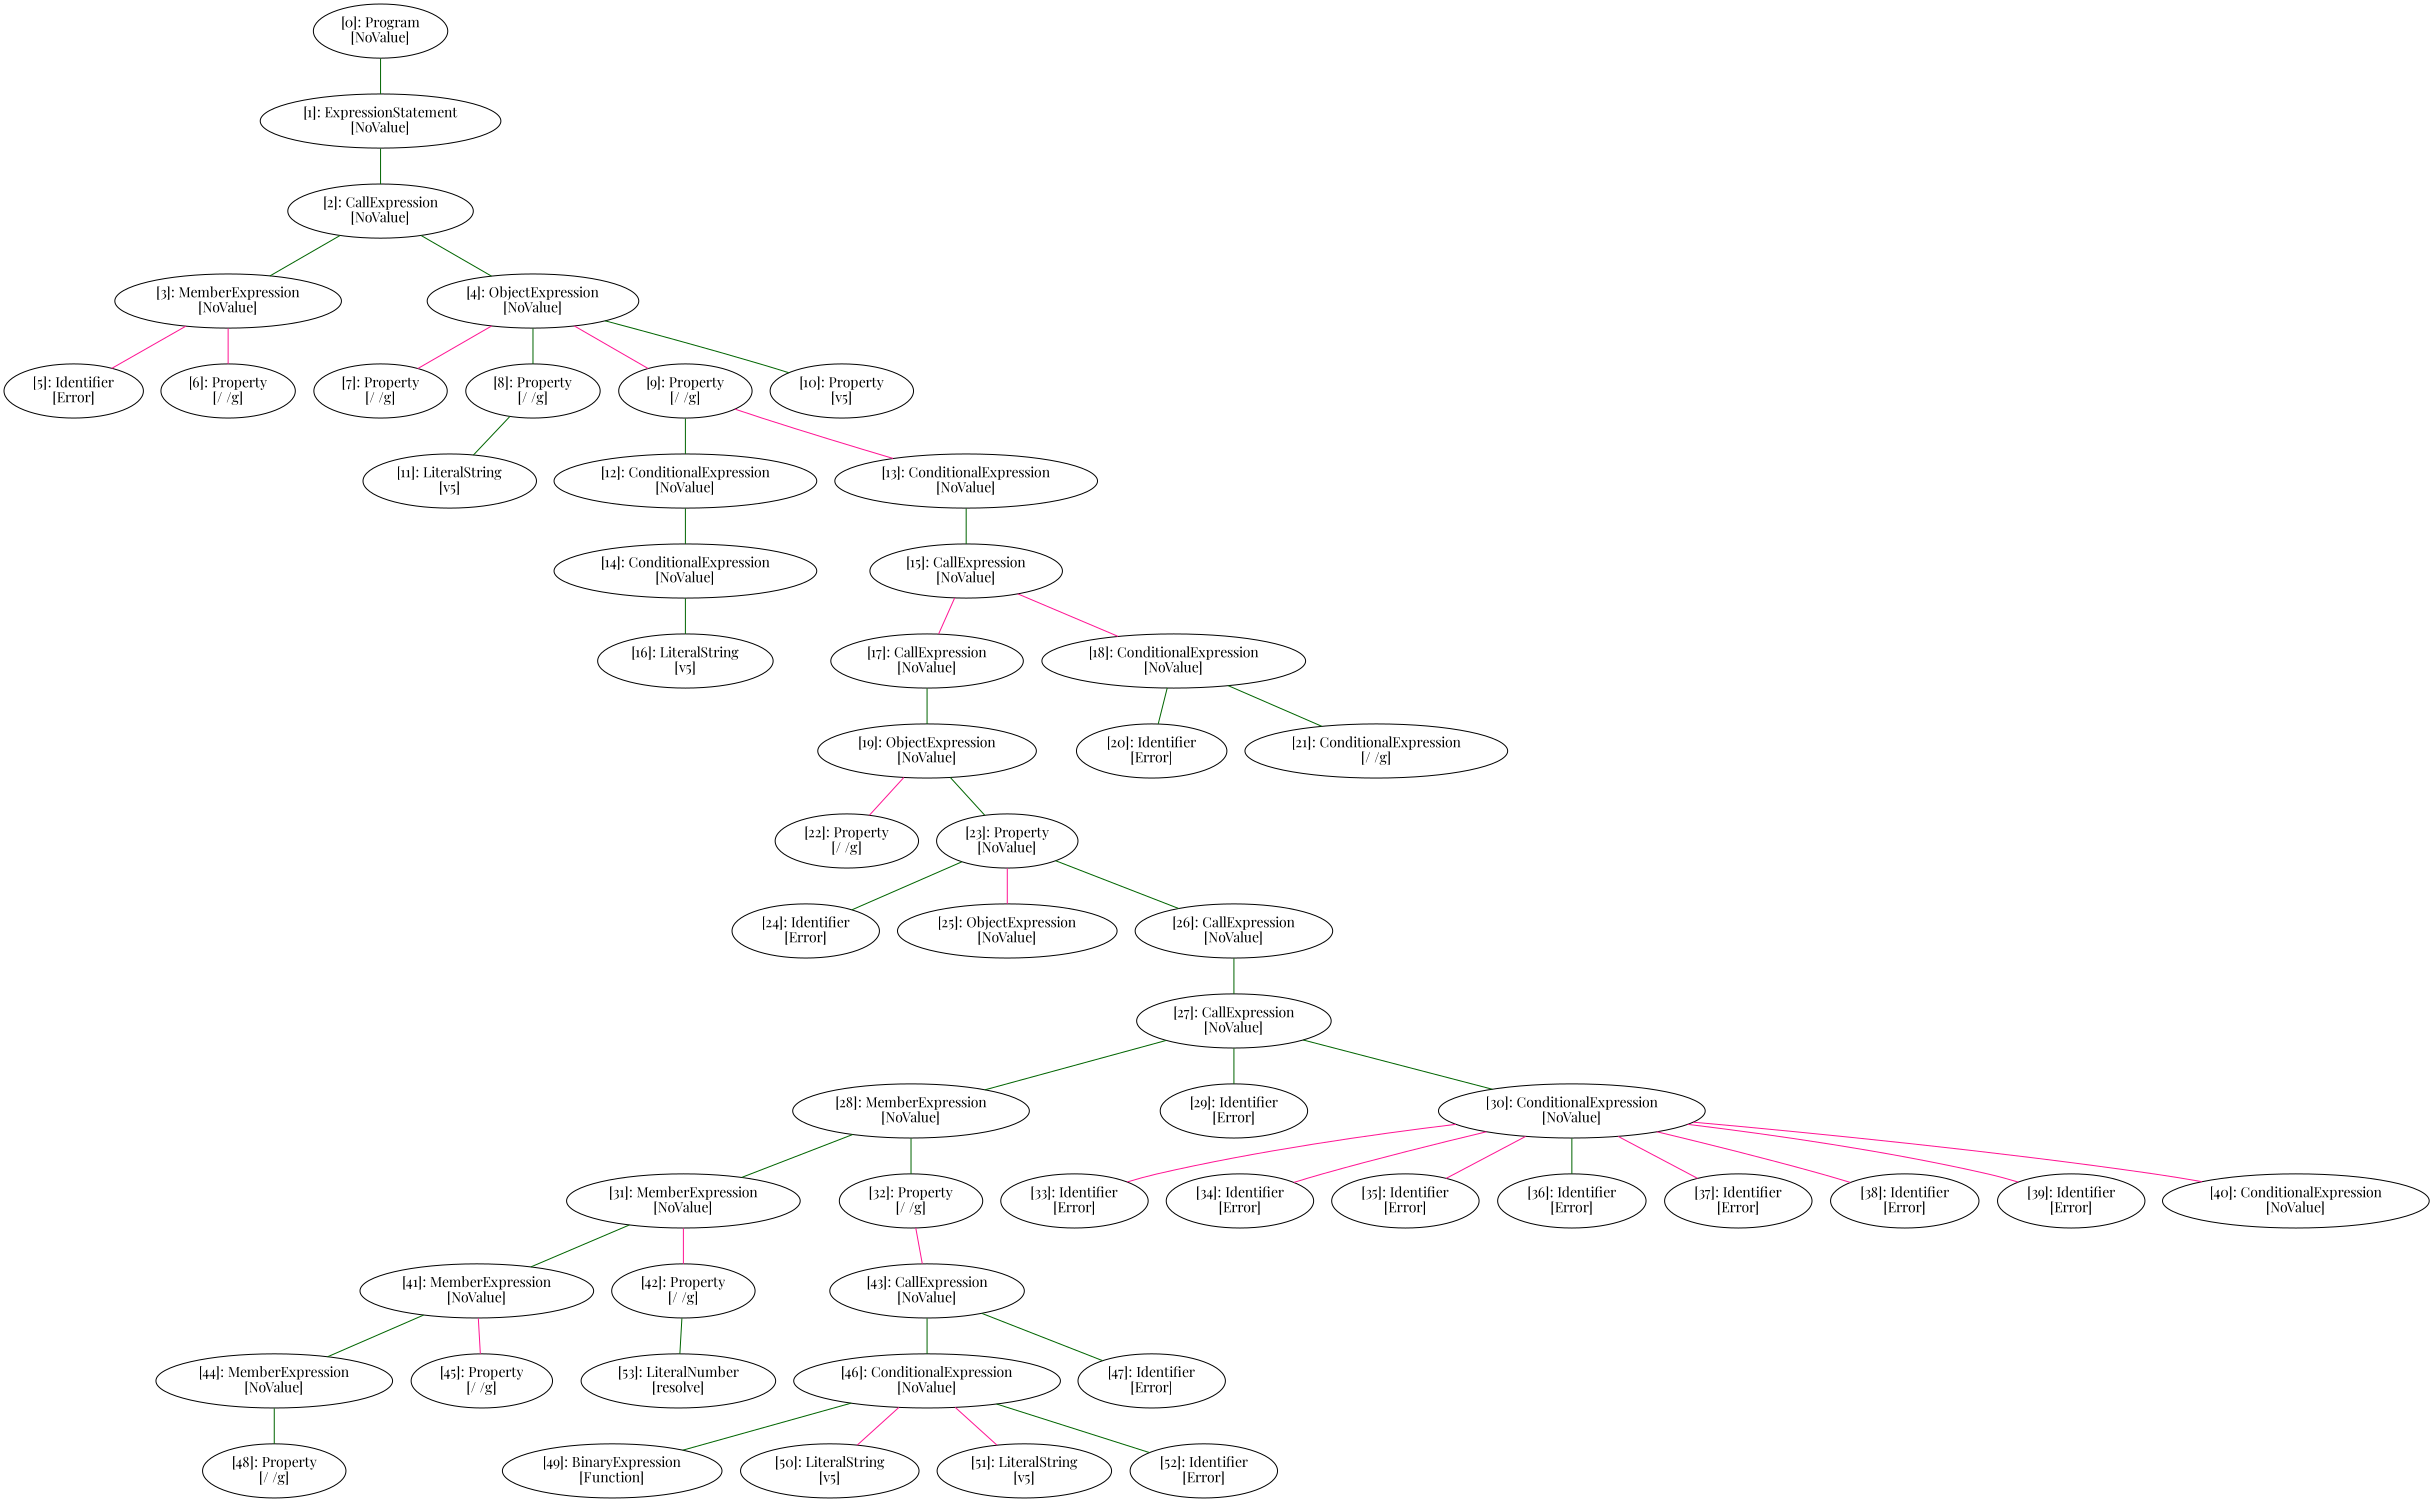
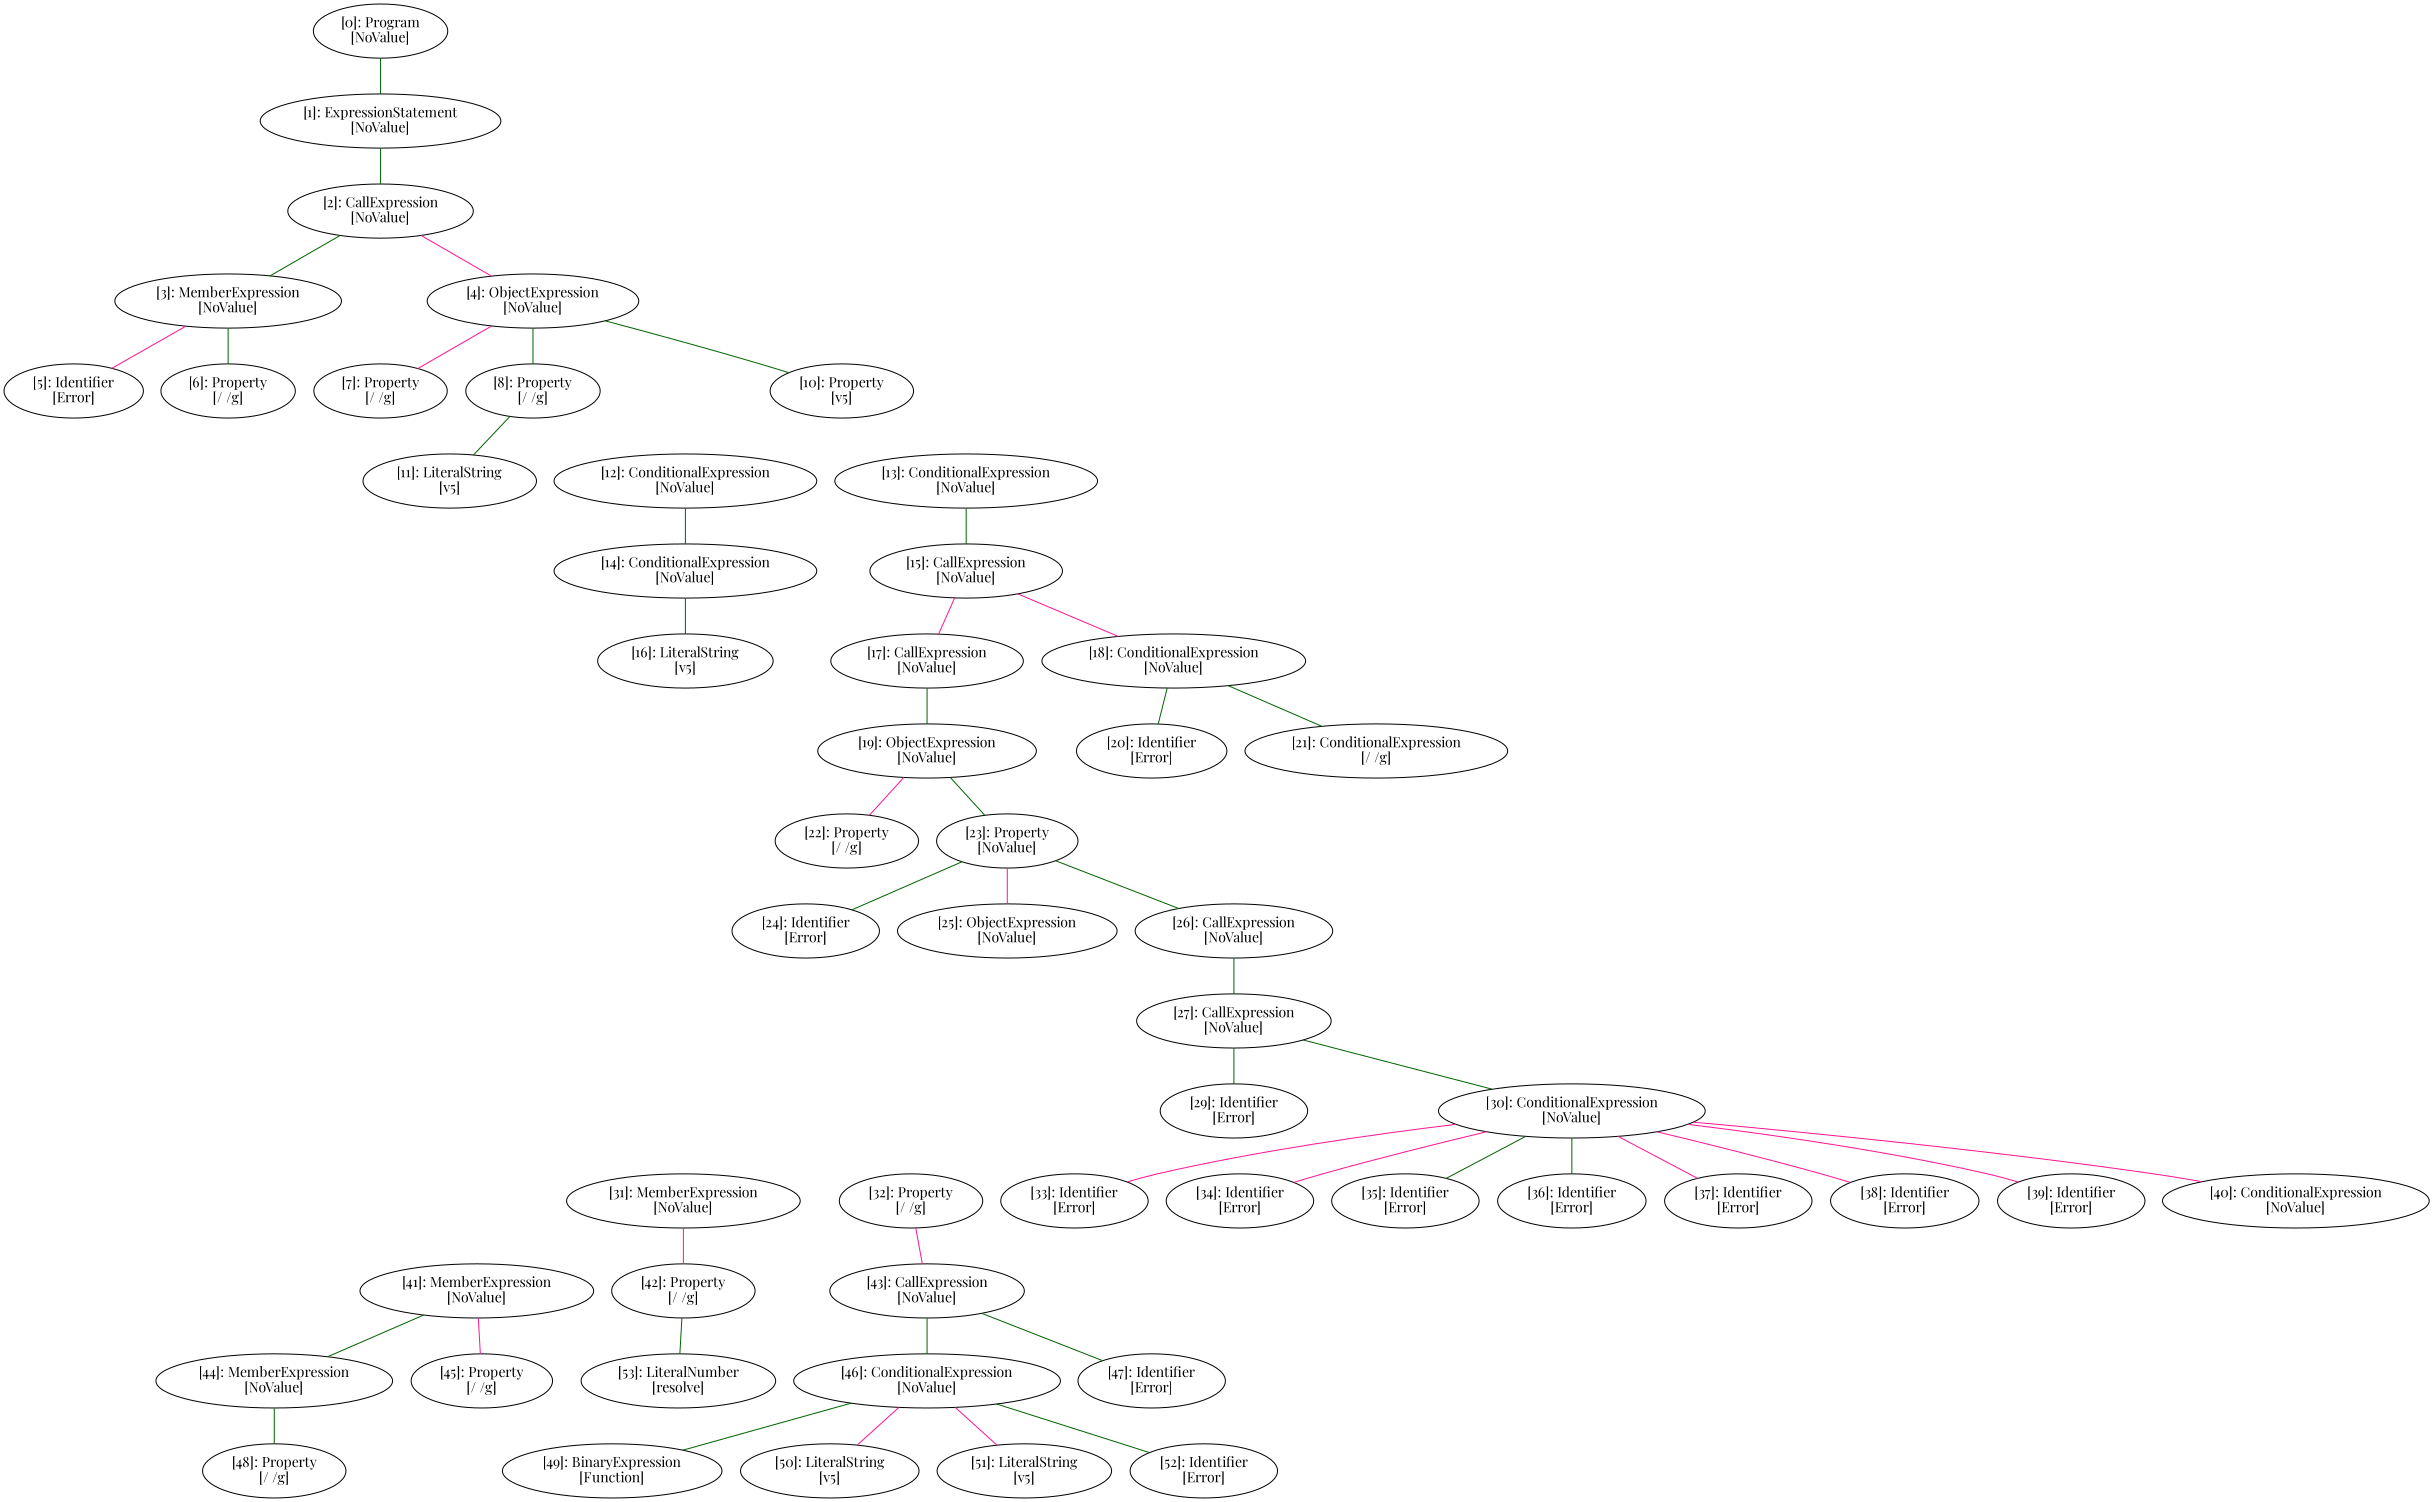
(456, 256) -> (456, 256)
(228, 346) -> (228, 346)
(685, 391) -> none
(911, 1111) -> none
(1486, 1157) -> (1486, 1157)
(580, 1246) -> none
